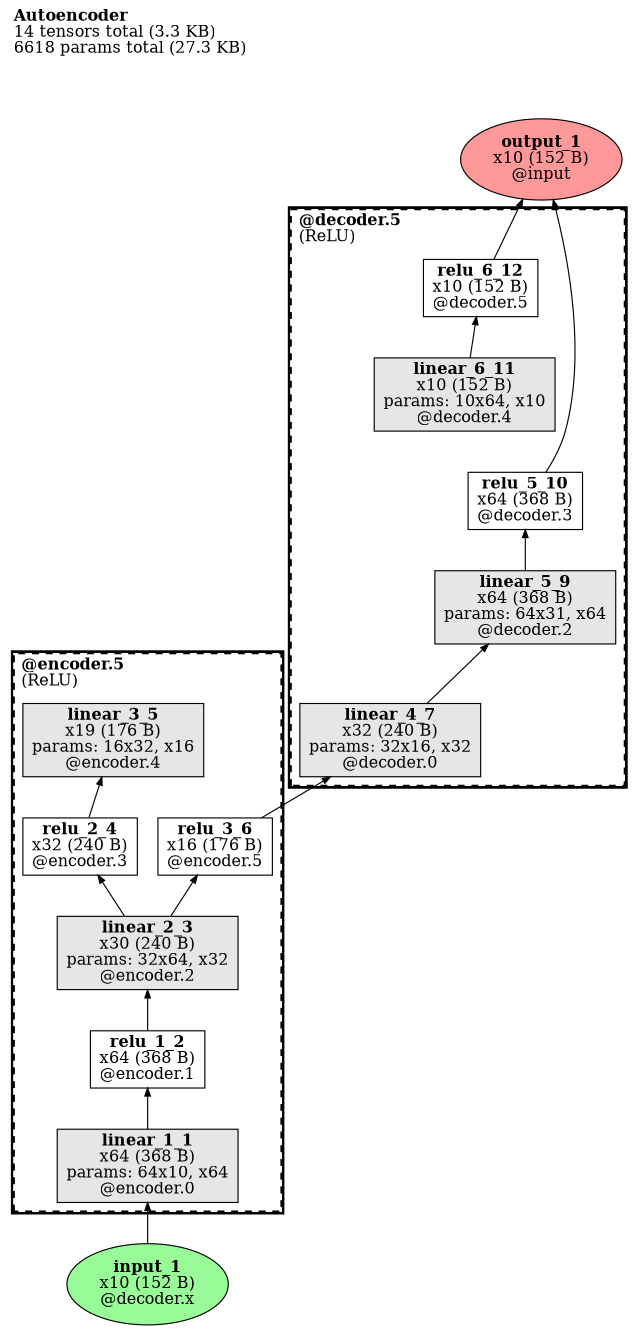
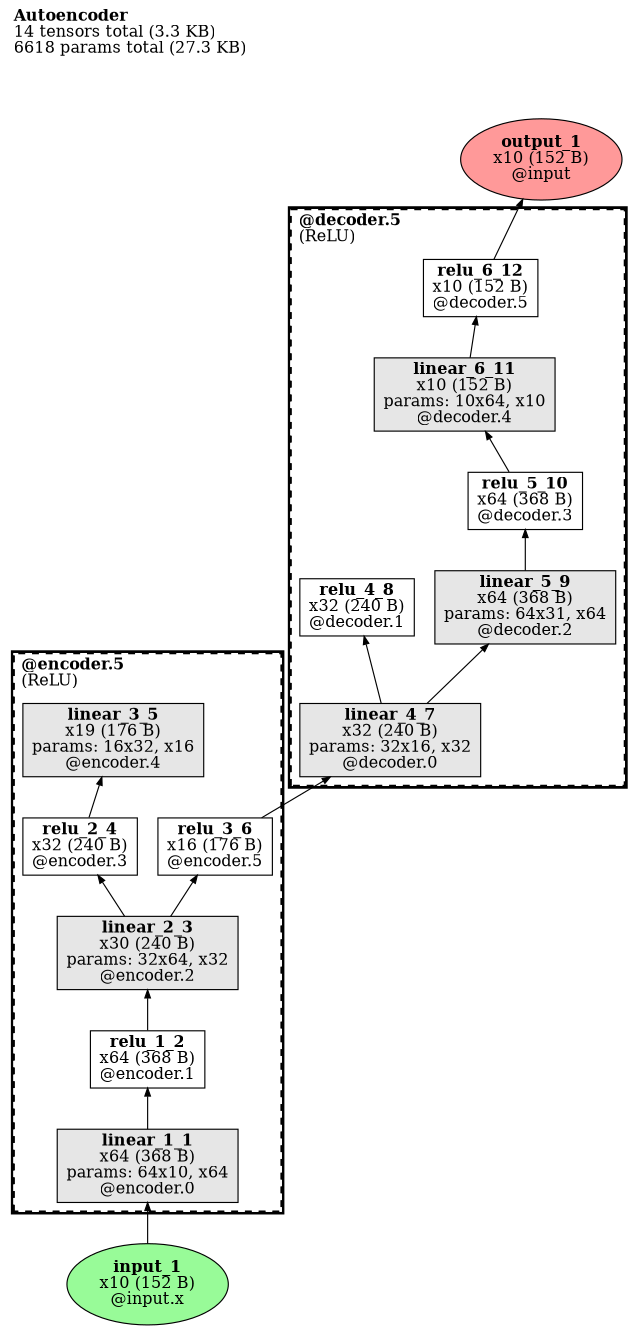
(575, 342) -> (499, 455)
none -> (357, 607)
(148, 1299) -> (148, 1299)
